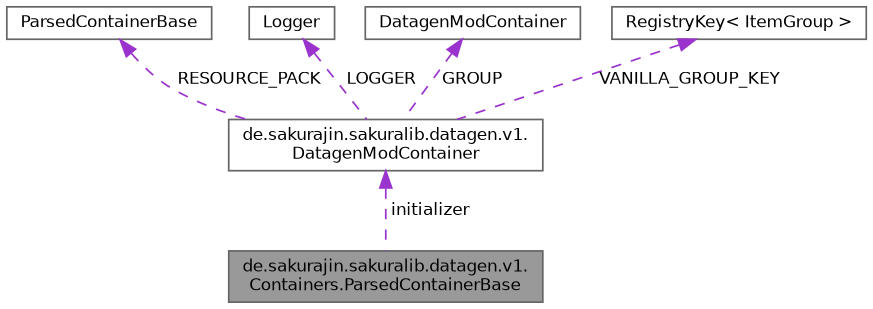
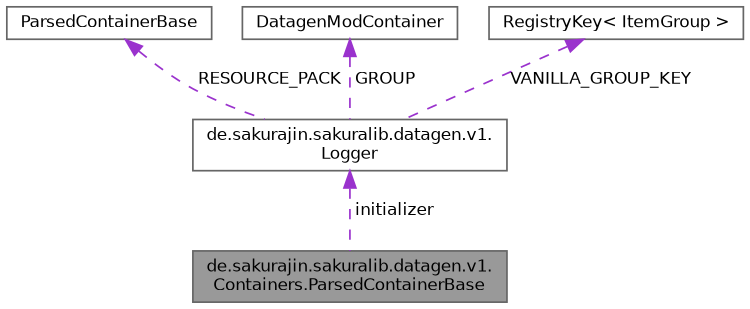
(292, 23) -> none
(386, 145) -> (350, 145)
